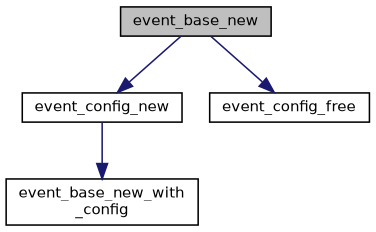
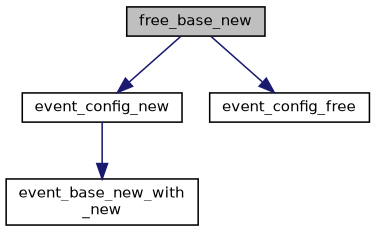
(196, 22) -> (196, 22)
(102, 202) -> (102, 202)
